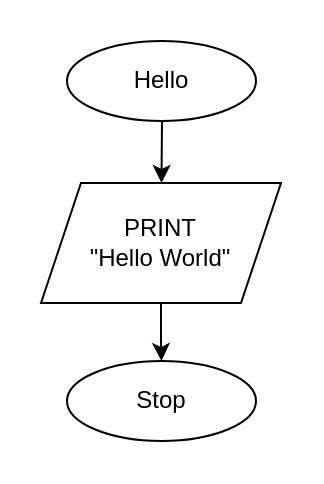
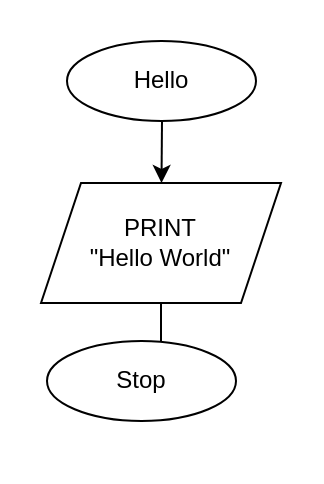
(162, 401) -> (142, 381)
